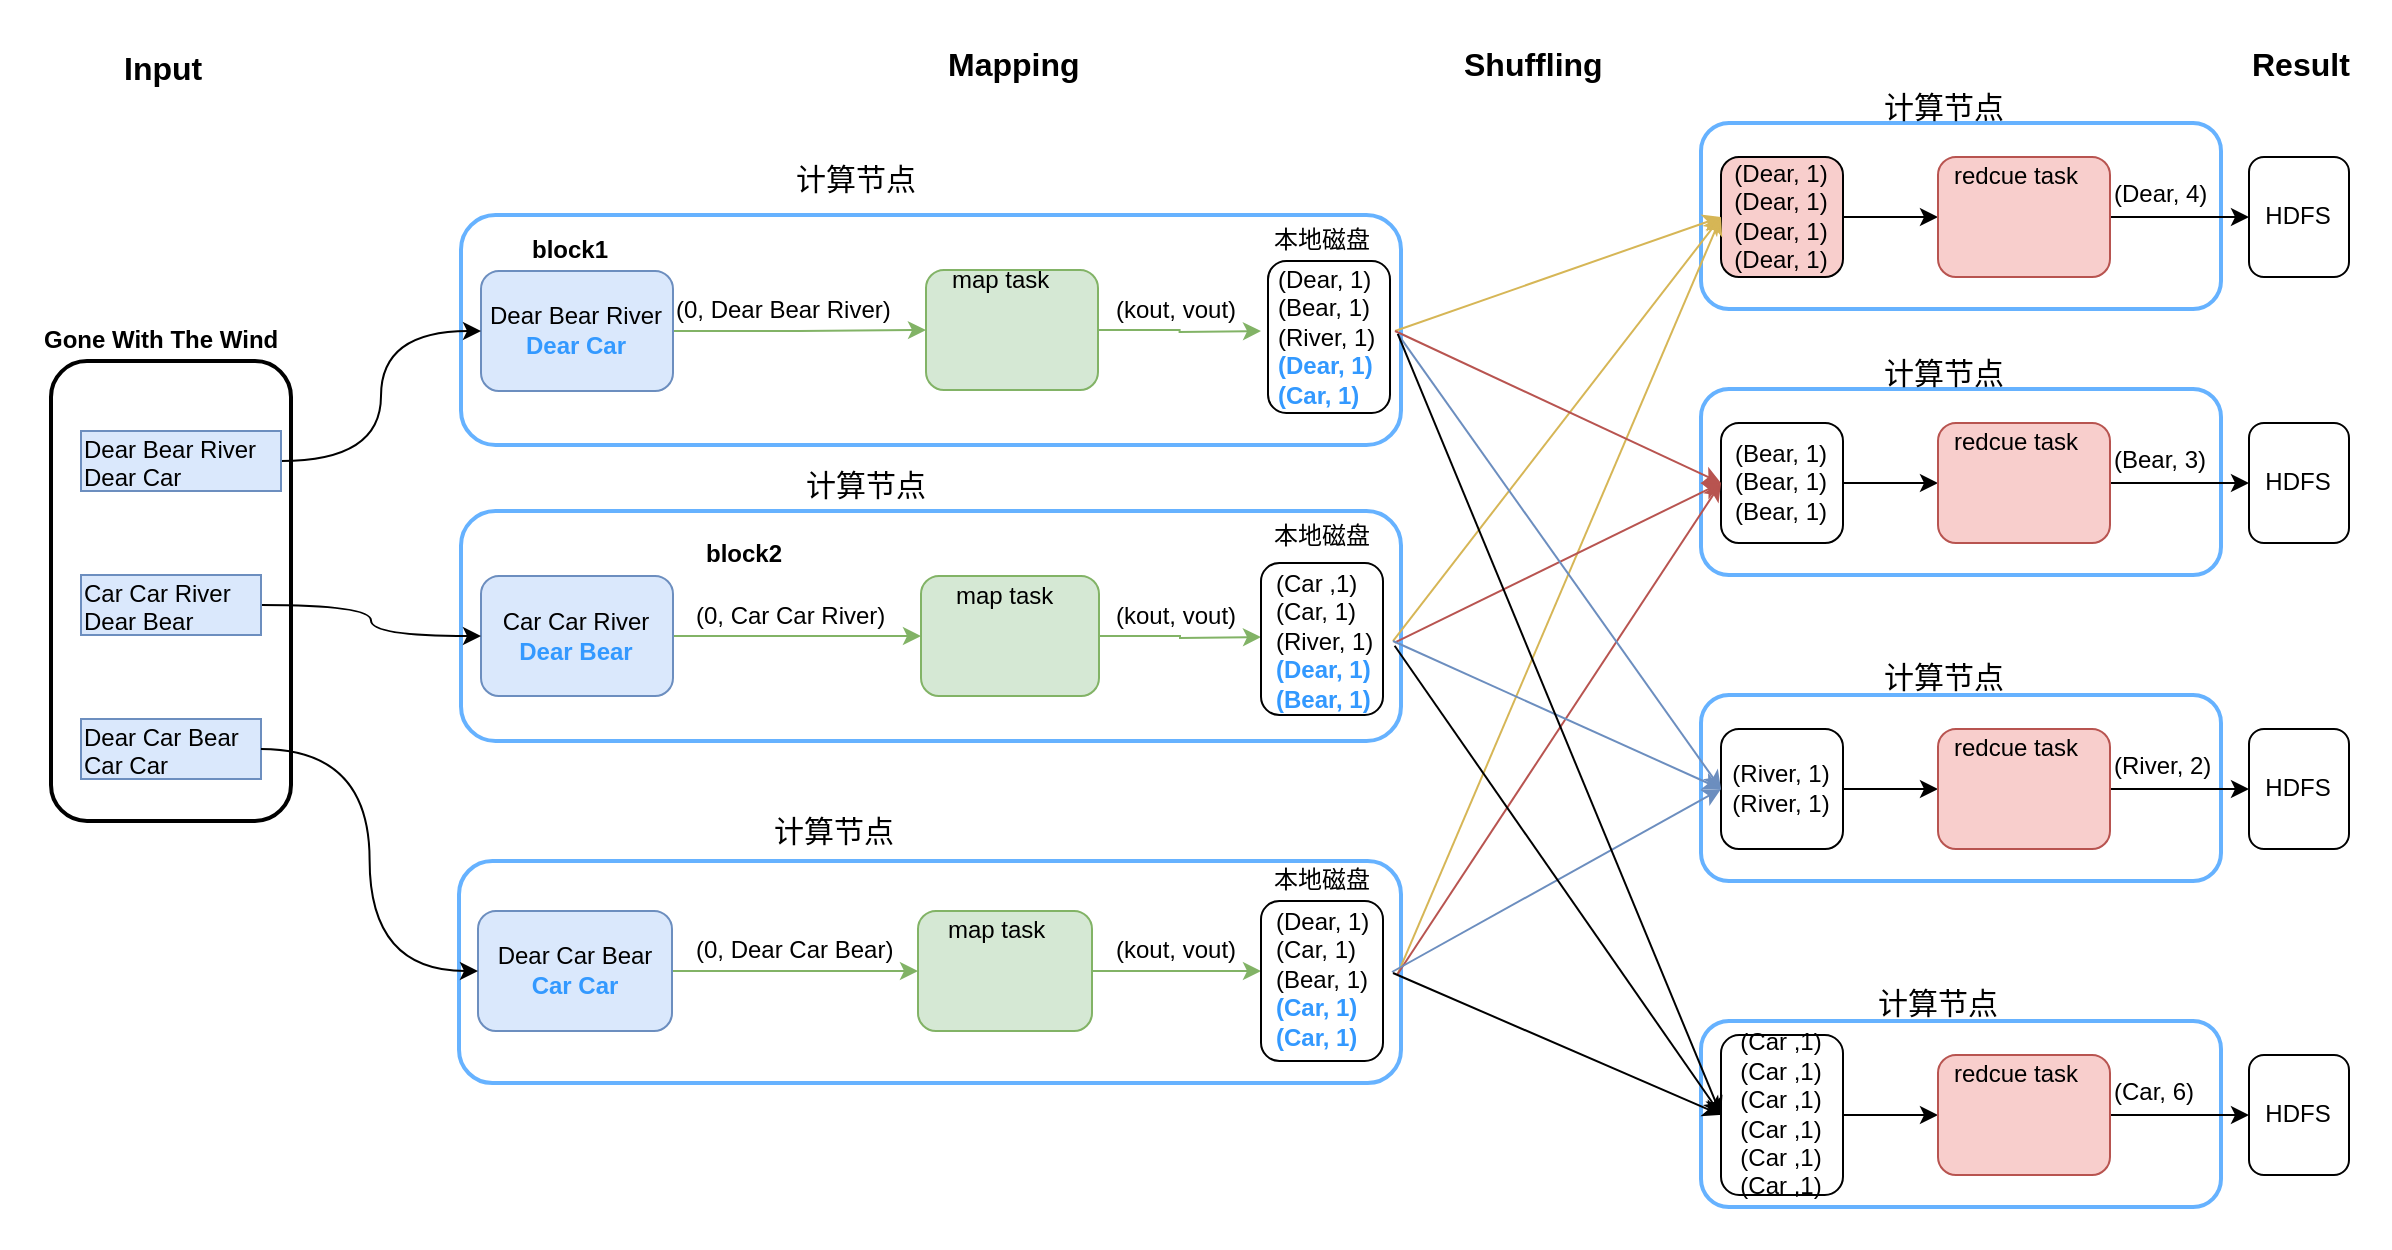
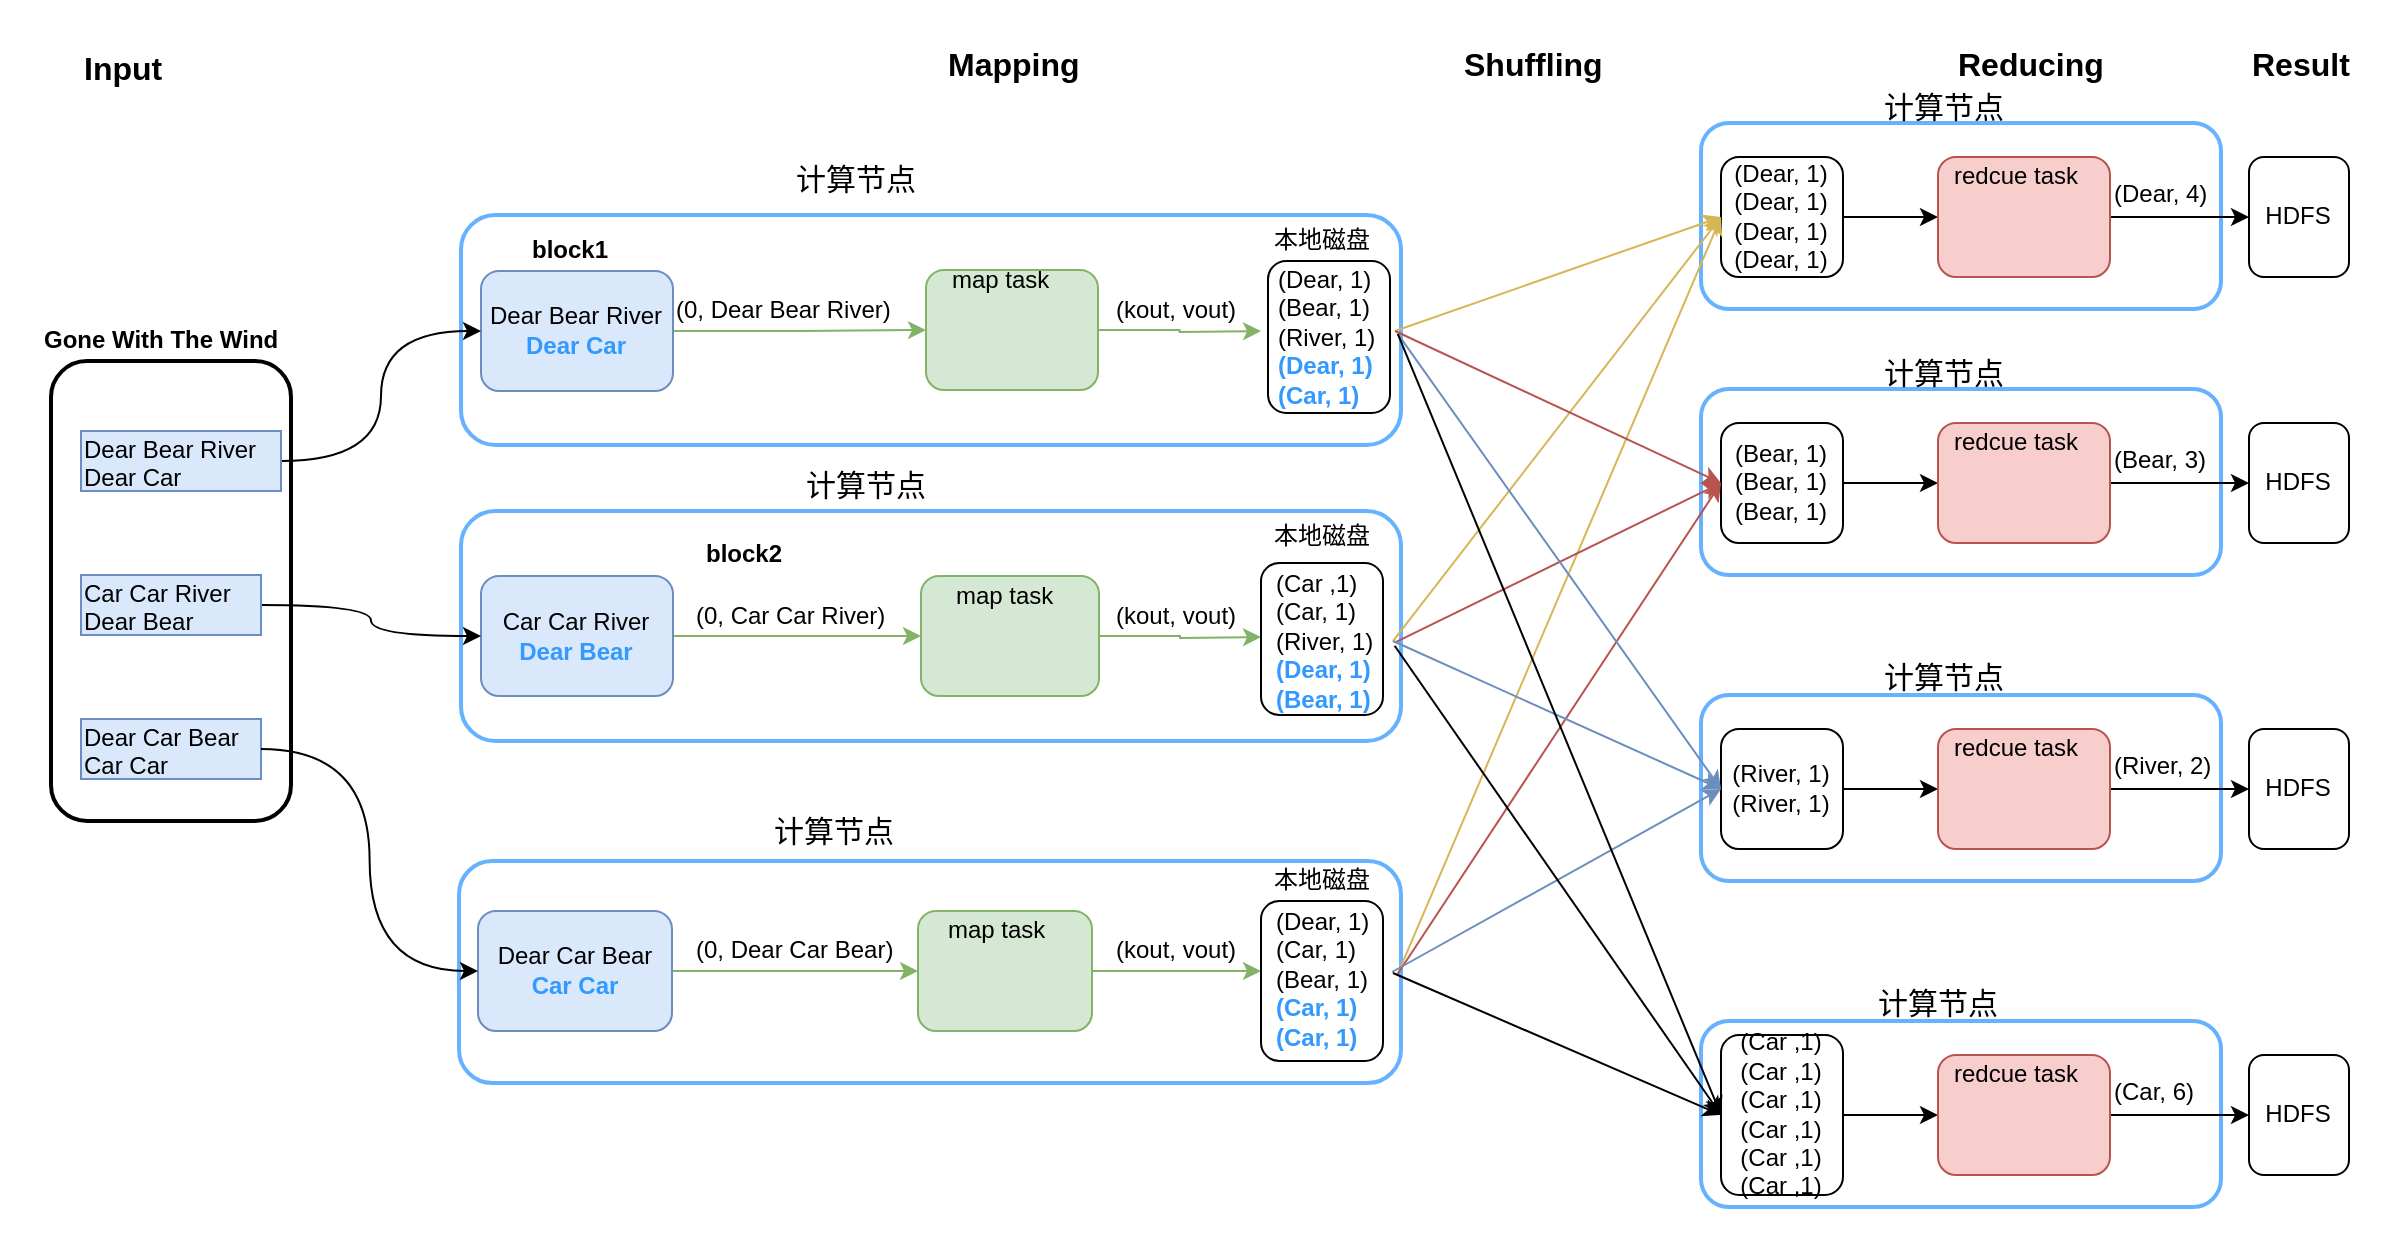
none -> (2024, 61)
(171, 65) -> (131, 65)
(1782, 217) -> (1782, 217)
